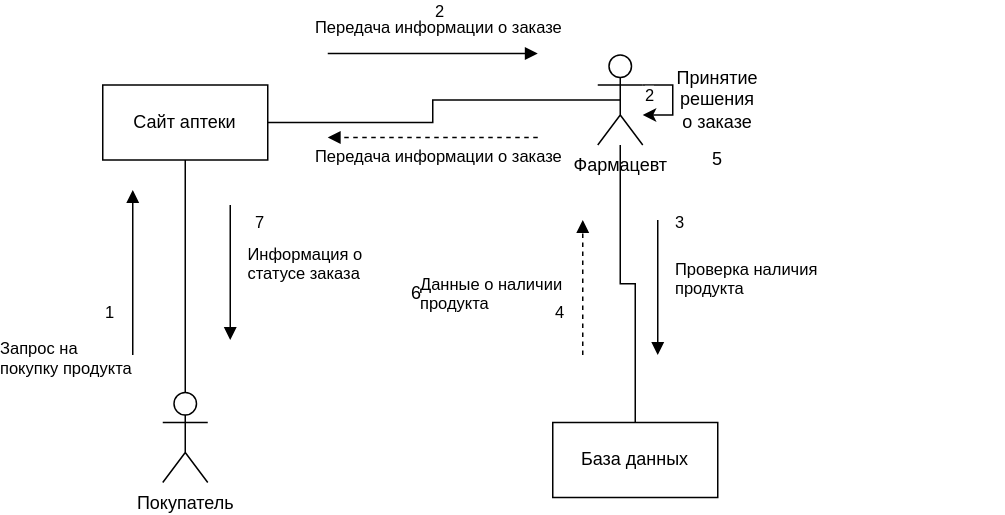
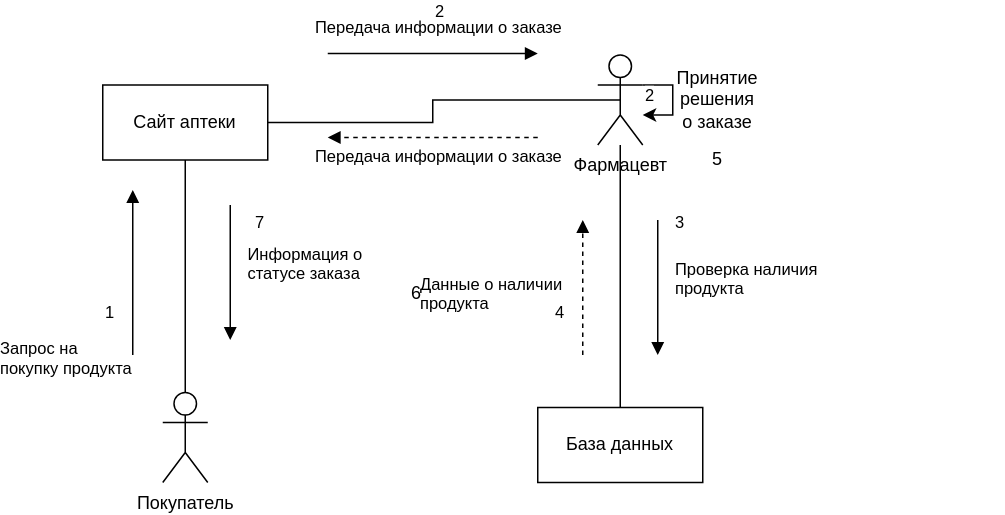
(635, 460) -> (620, 445)
